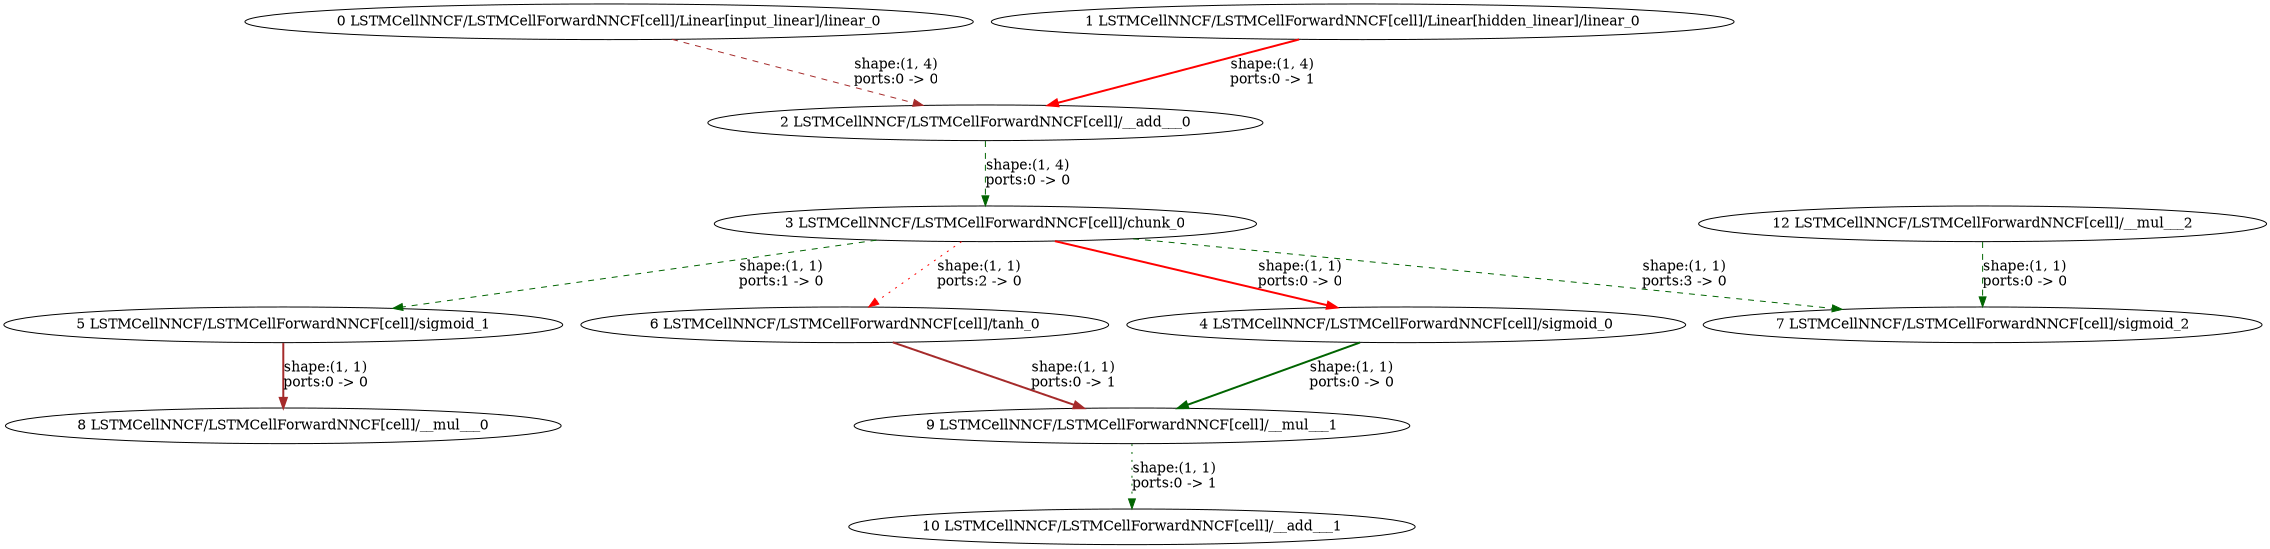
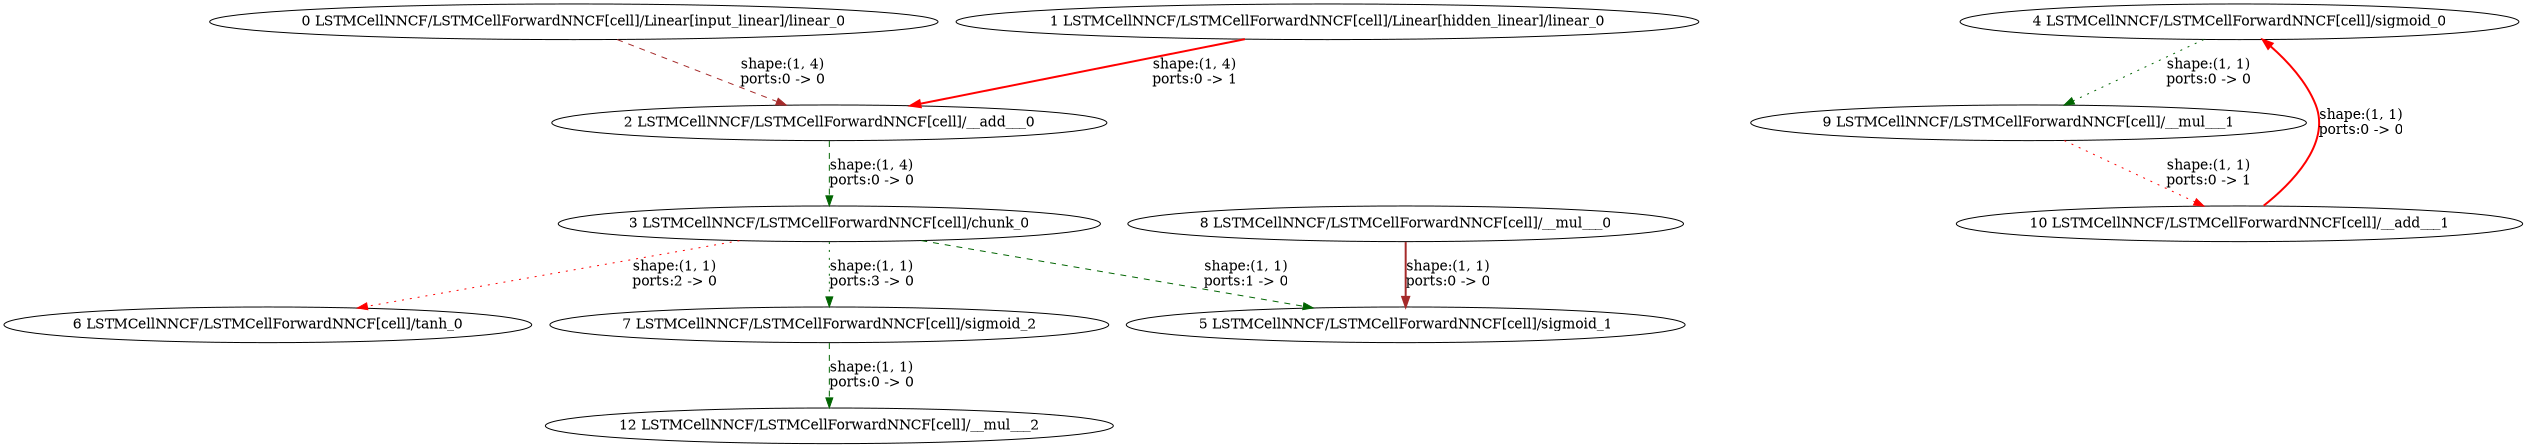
(1983, 269) -> (829, 370)
(1191, 273) -> (2318, 128)
(1483, 273) -> (829, 269)
(283, 370) -> (1406, 269)
(983, 374) -> none
(1274, 374) -> (2138, 70)
(1132, 471) -> (2130, 171)
